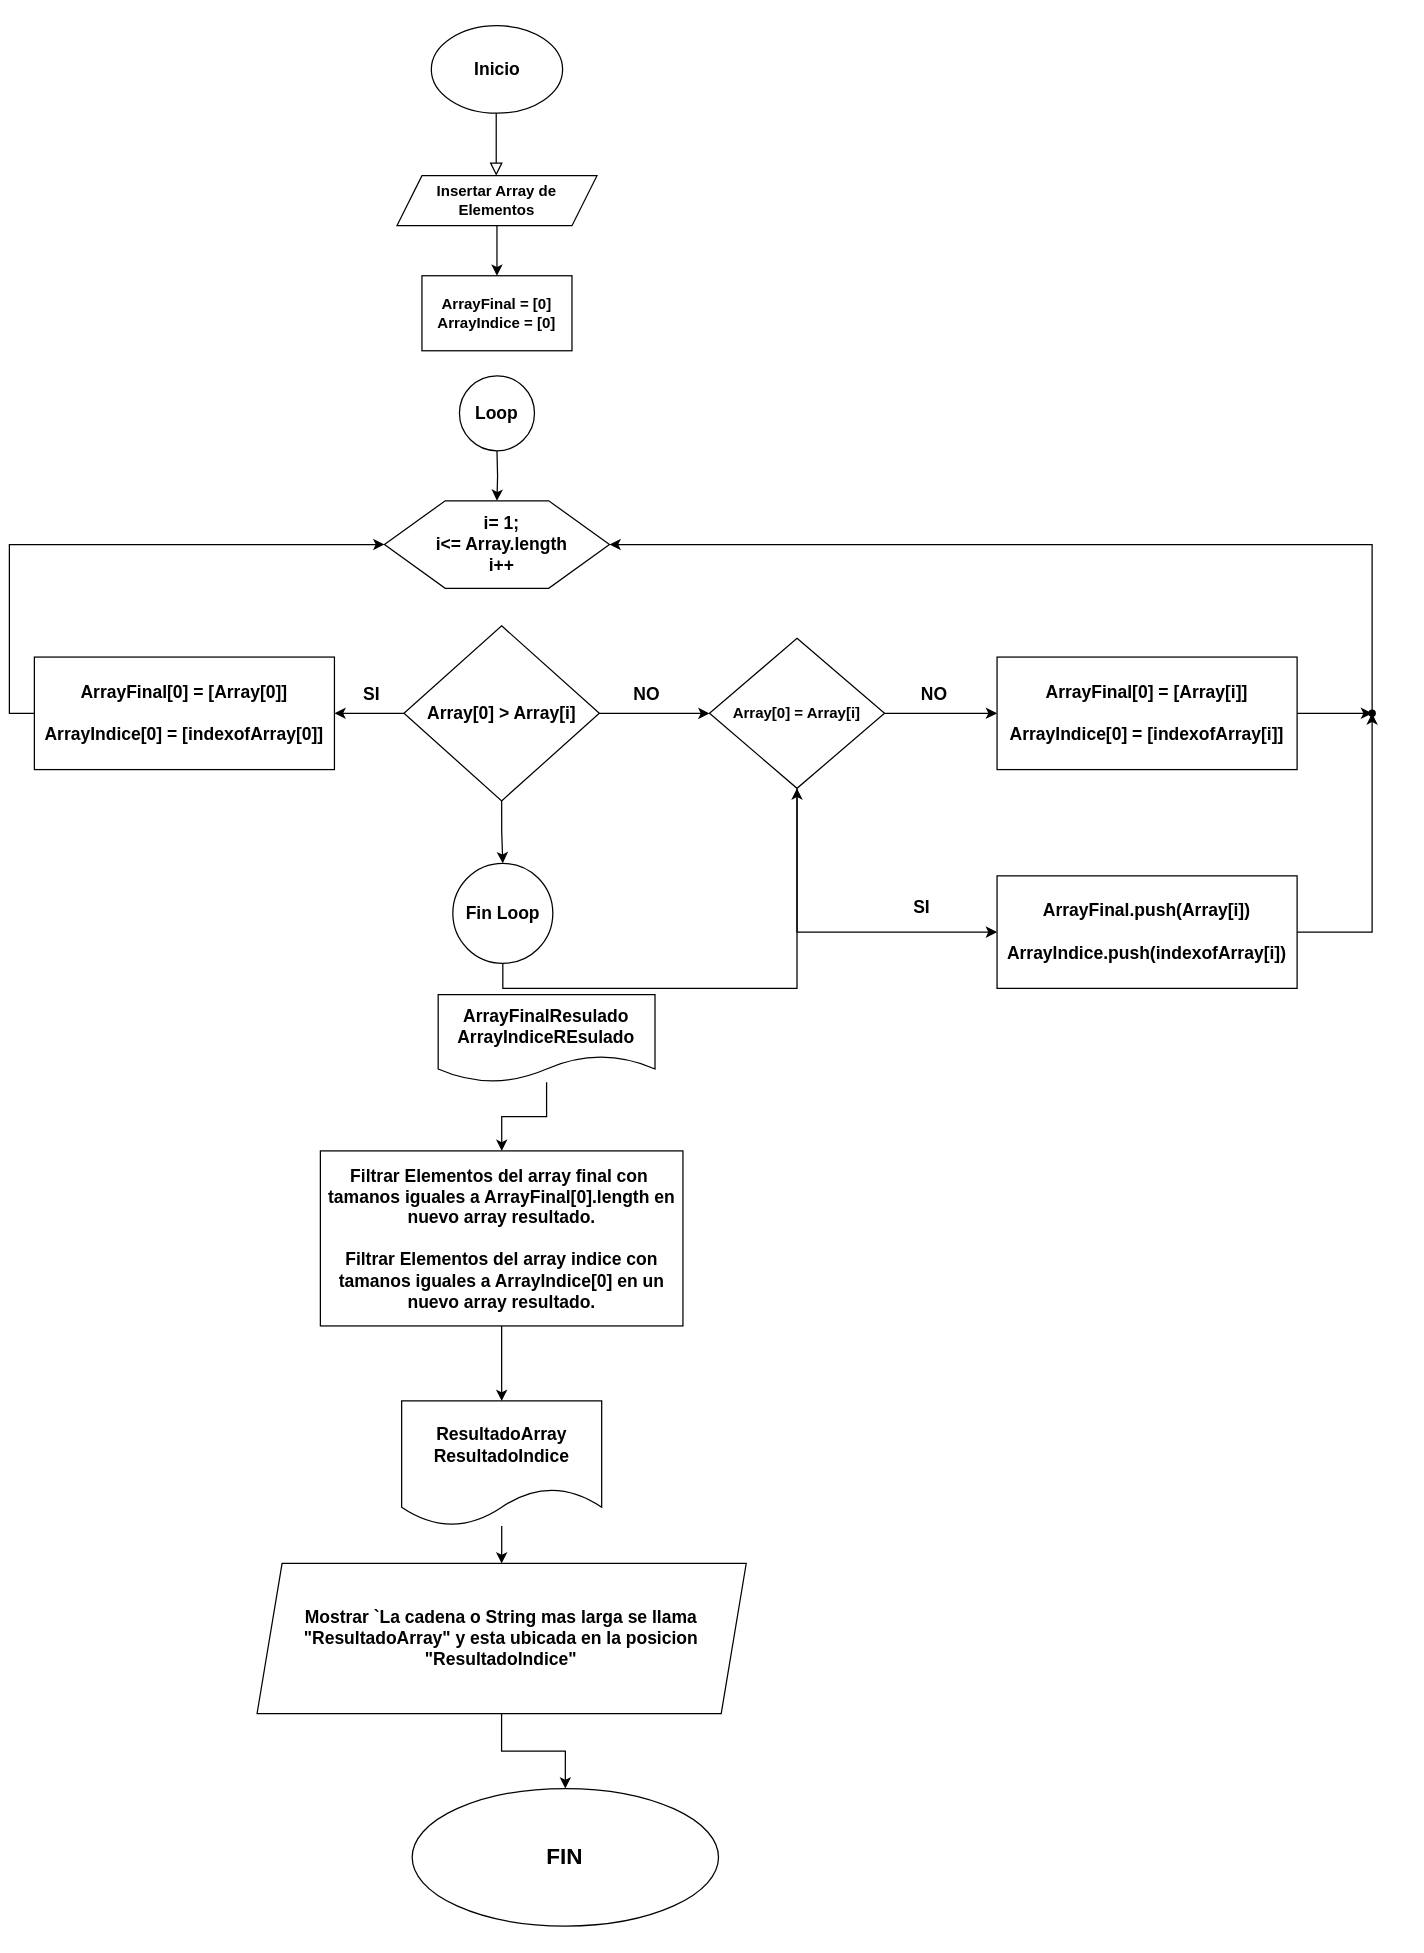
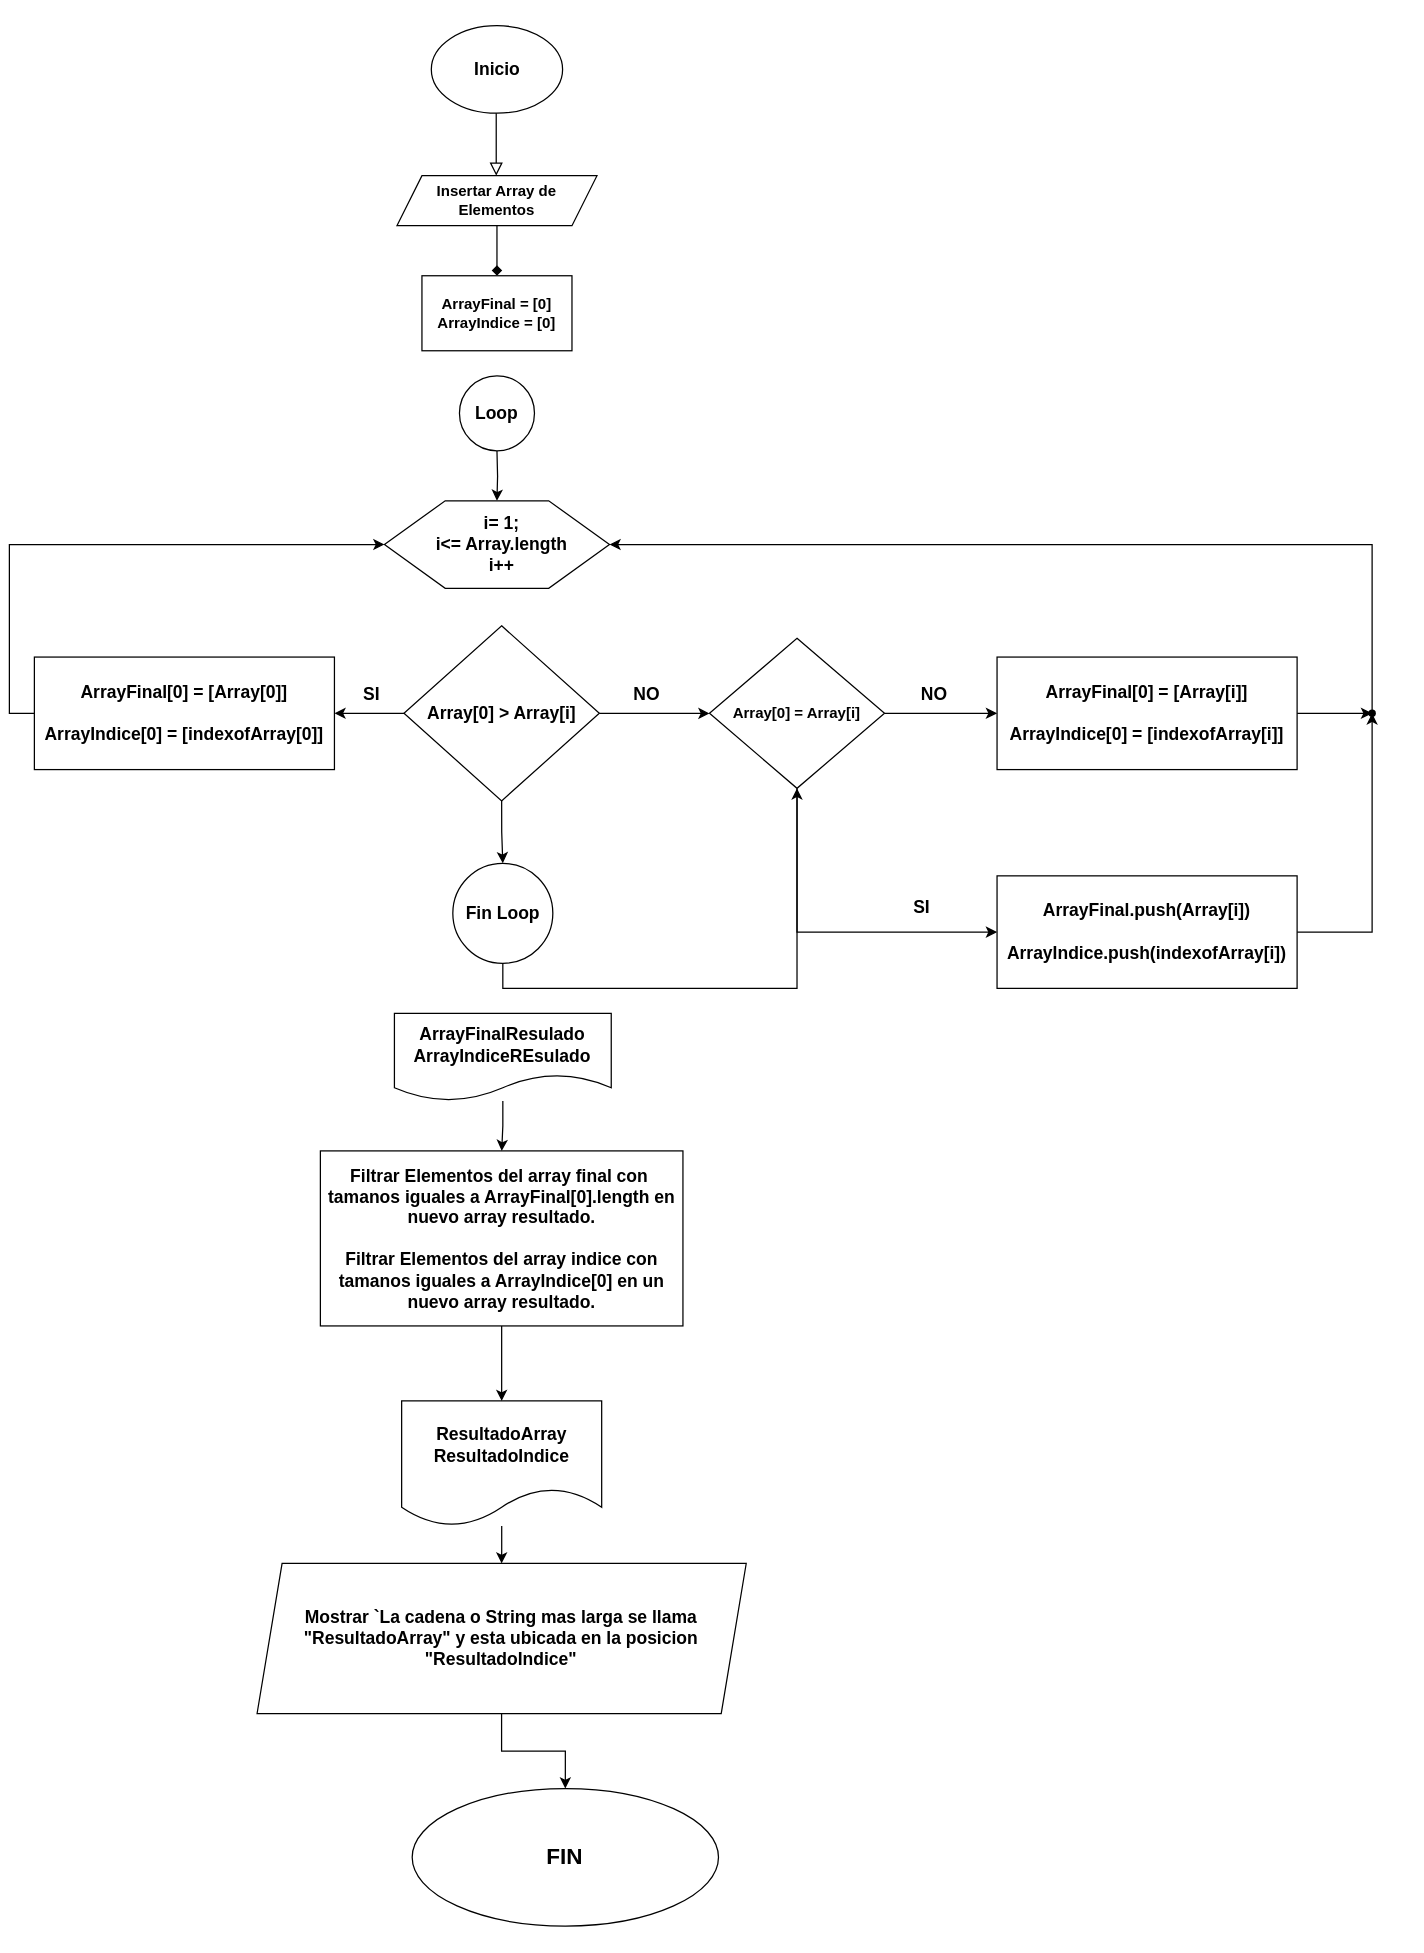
(497, 266) -> (497, 265)
(546, 1038) -> (503, 1057)
